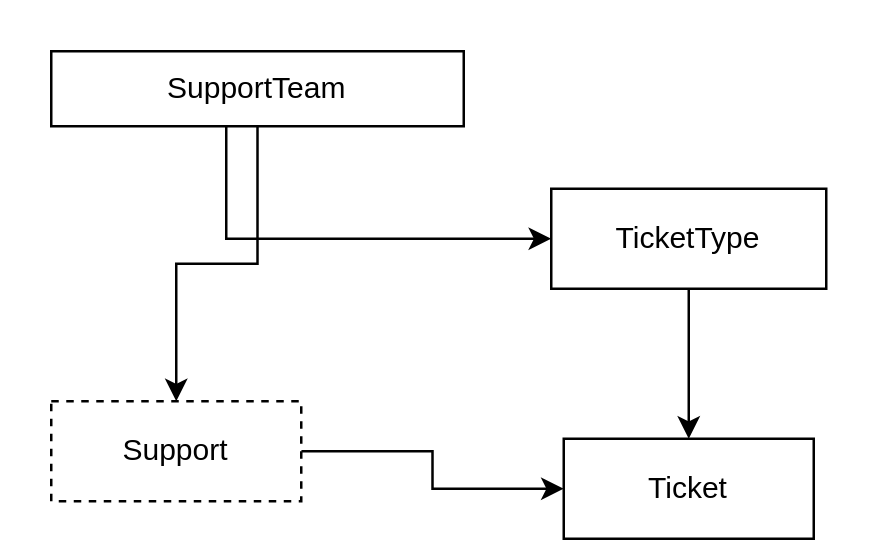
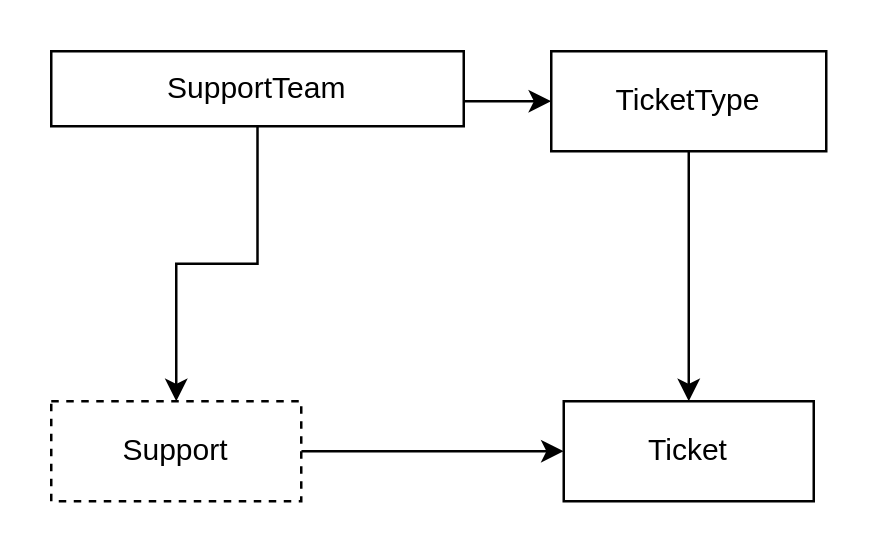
(689, 239) -> (689, 101)
(689, 489) -> (689, 451)
